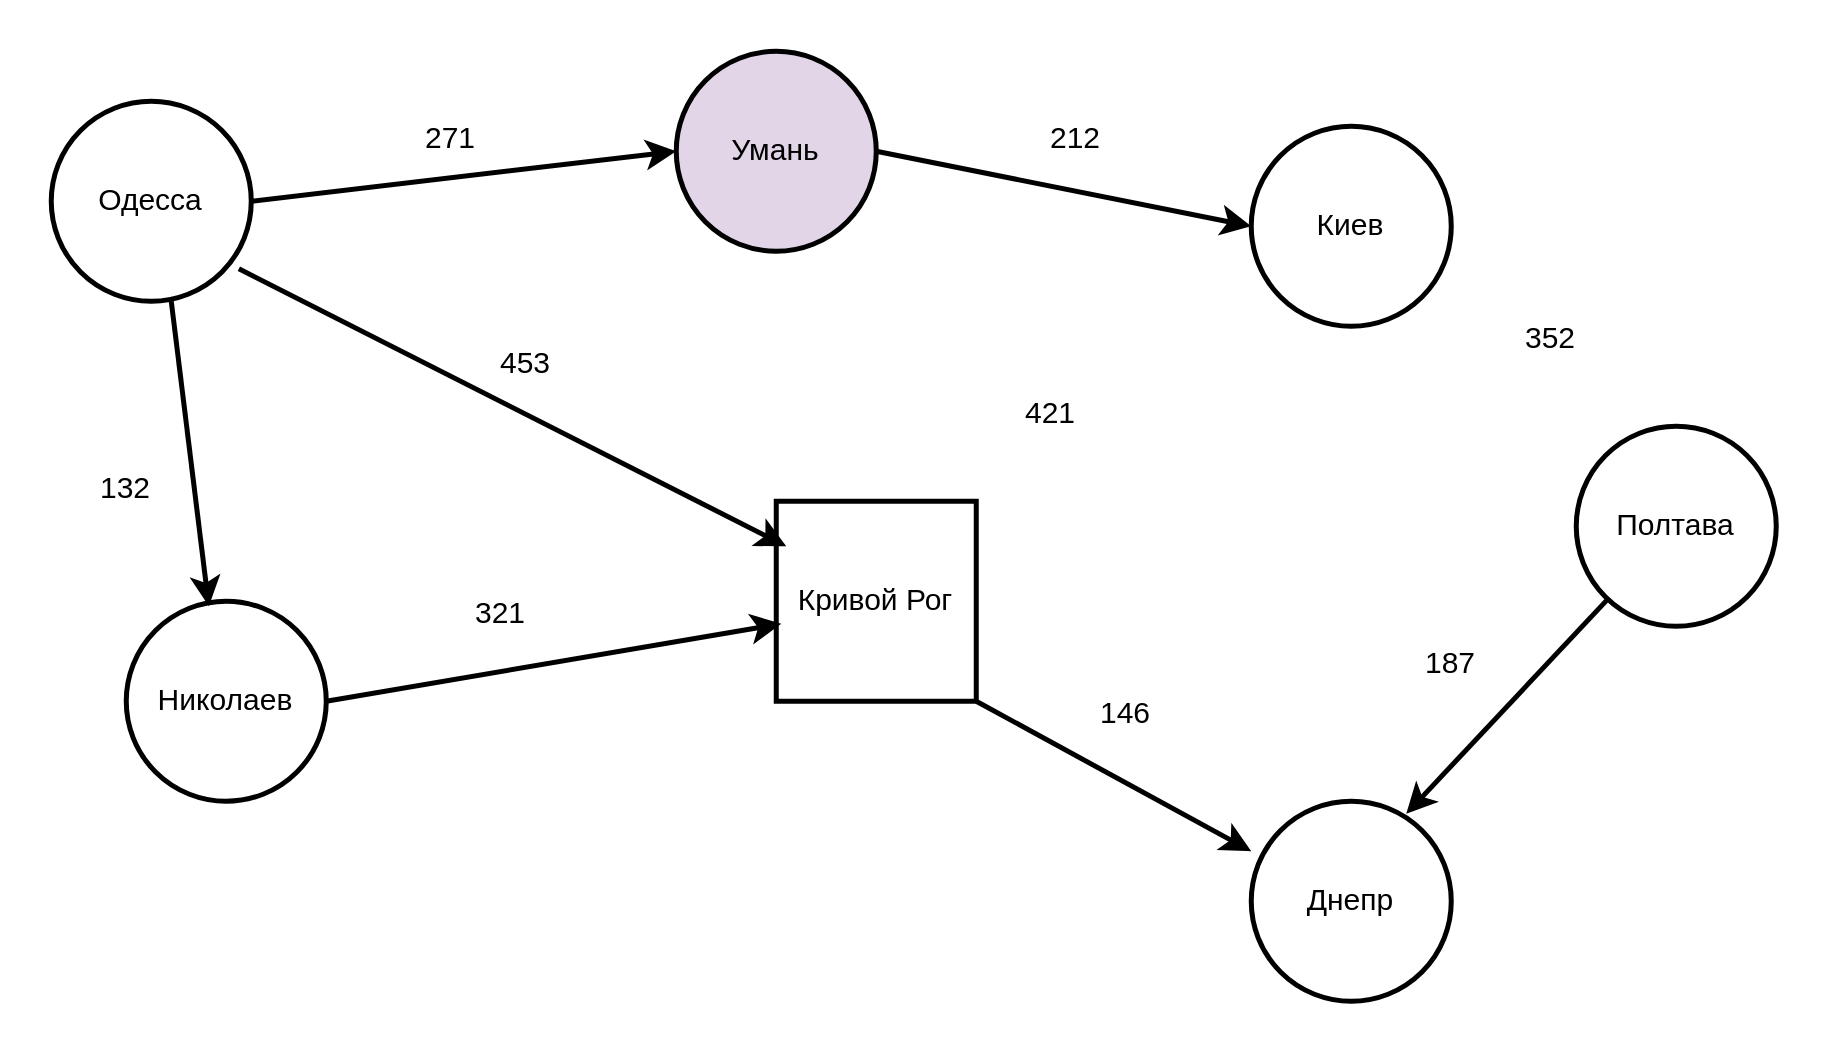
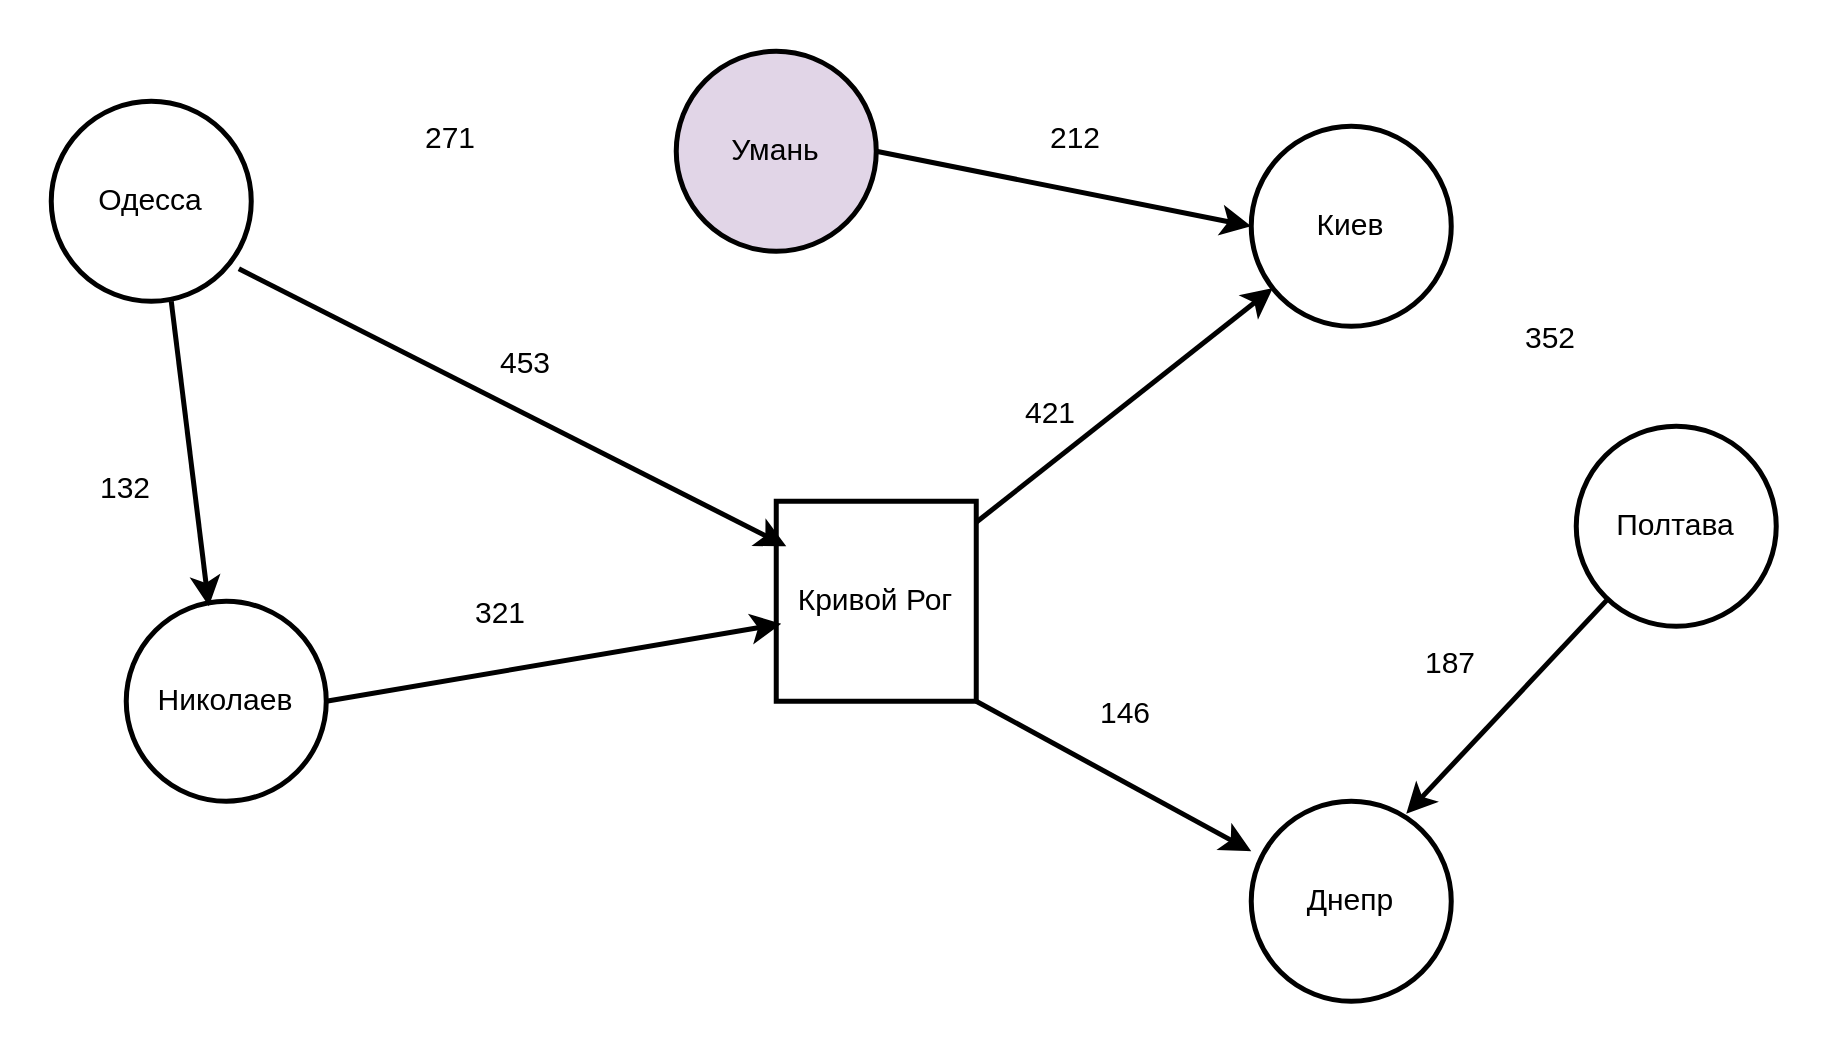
(454, 177) -> none
none -> (1117, 411)
